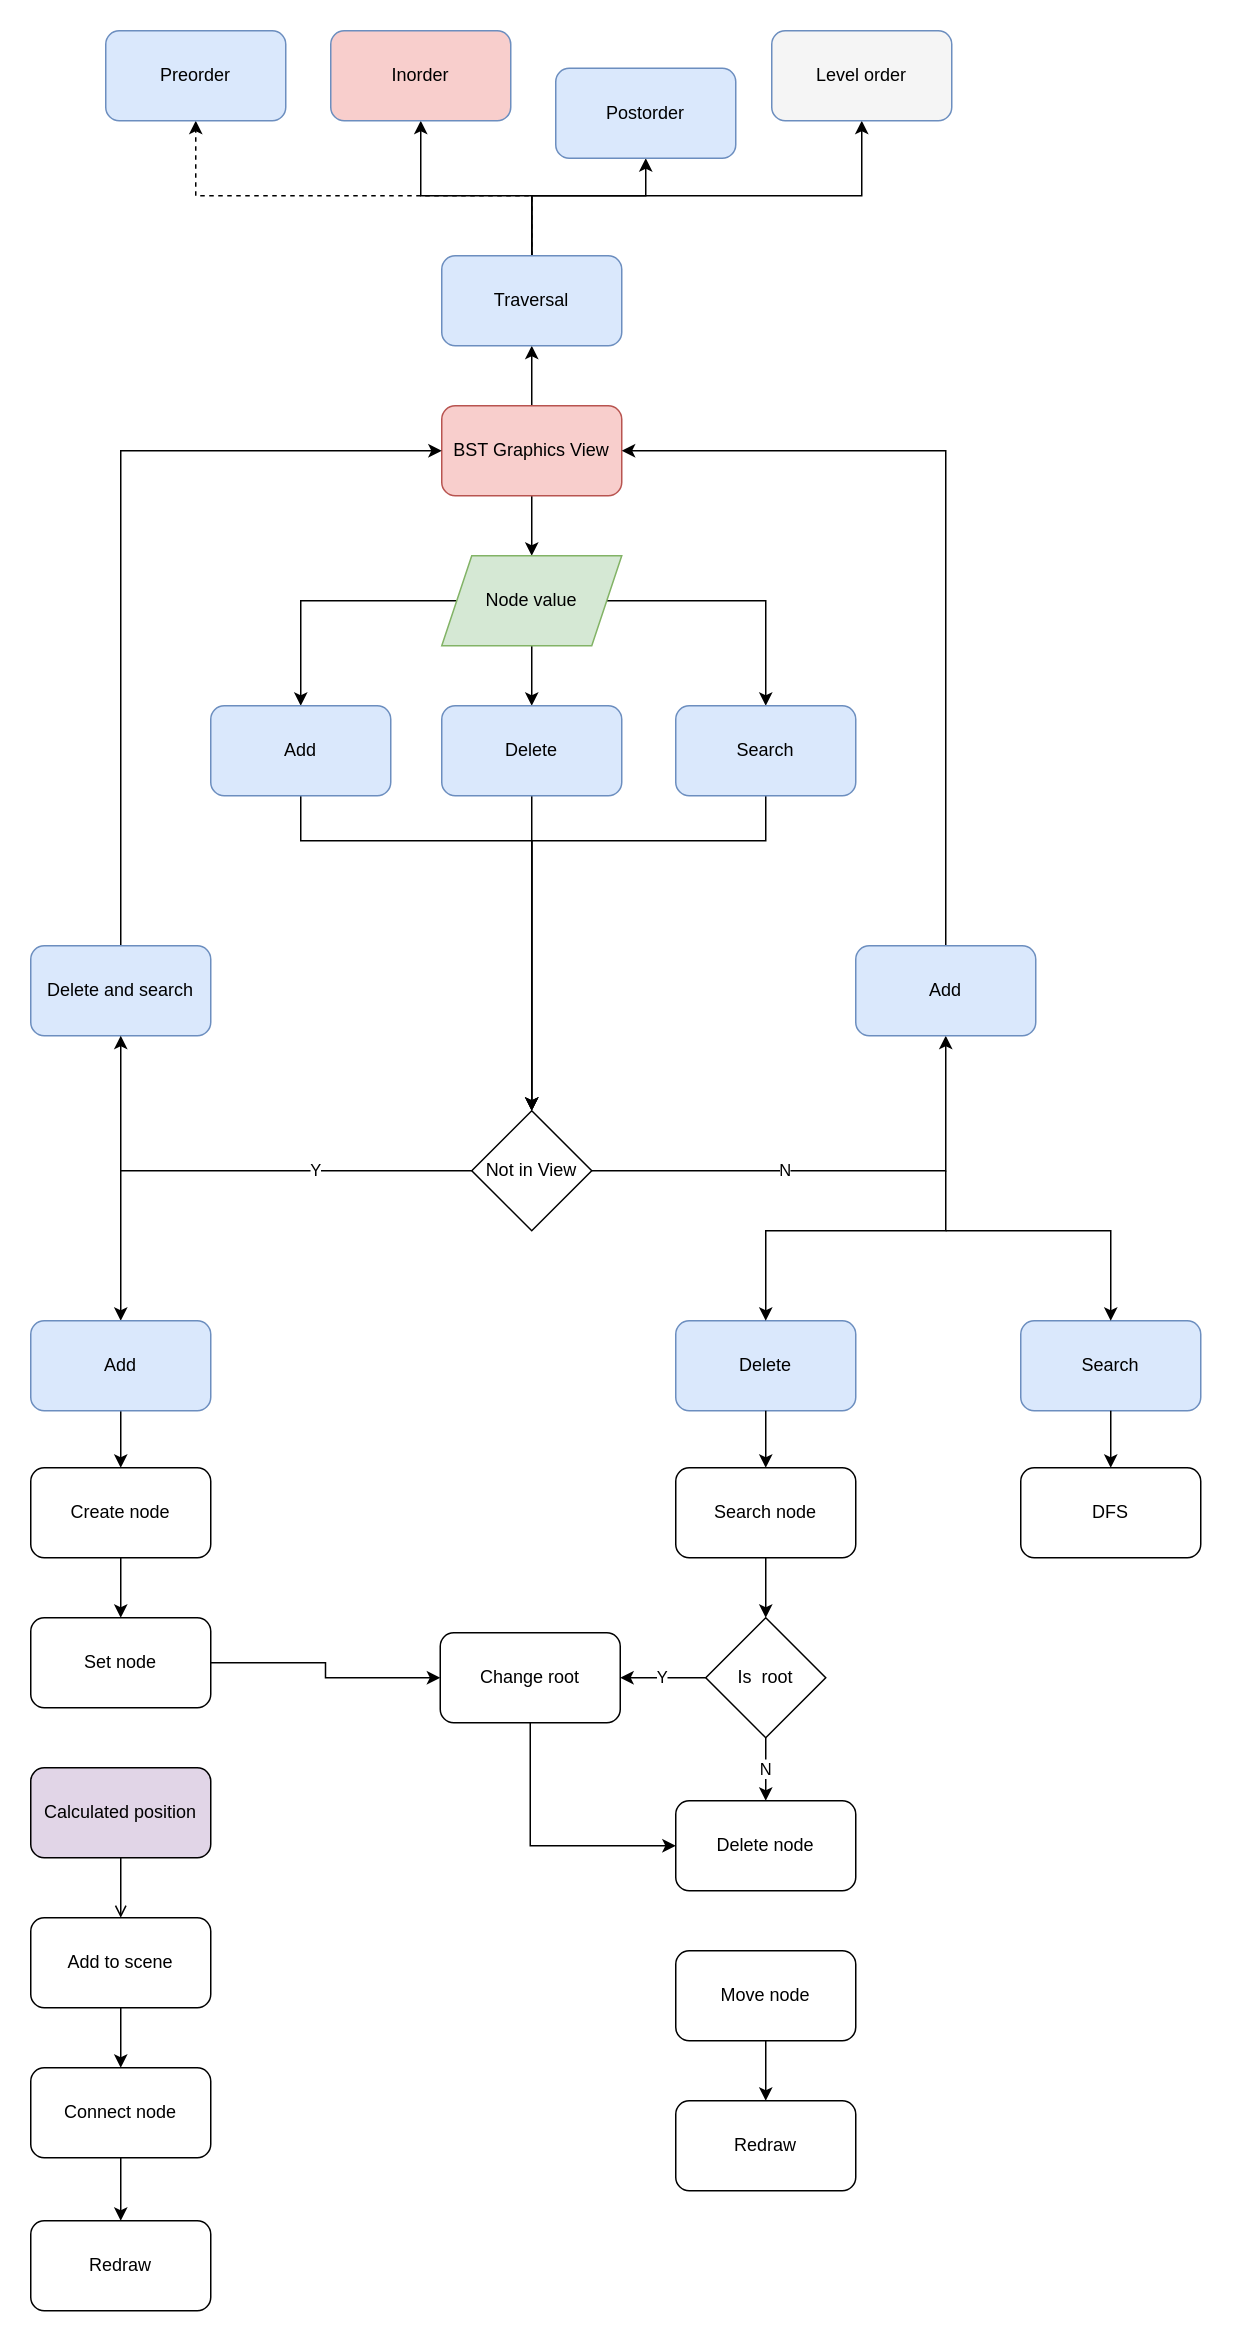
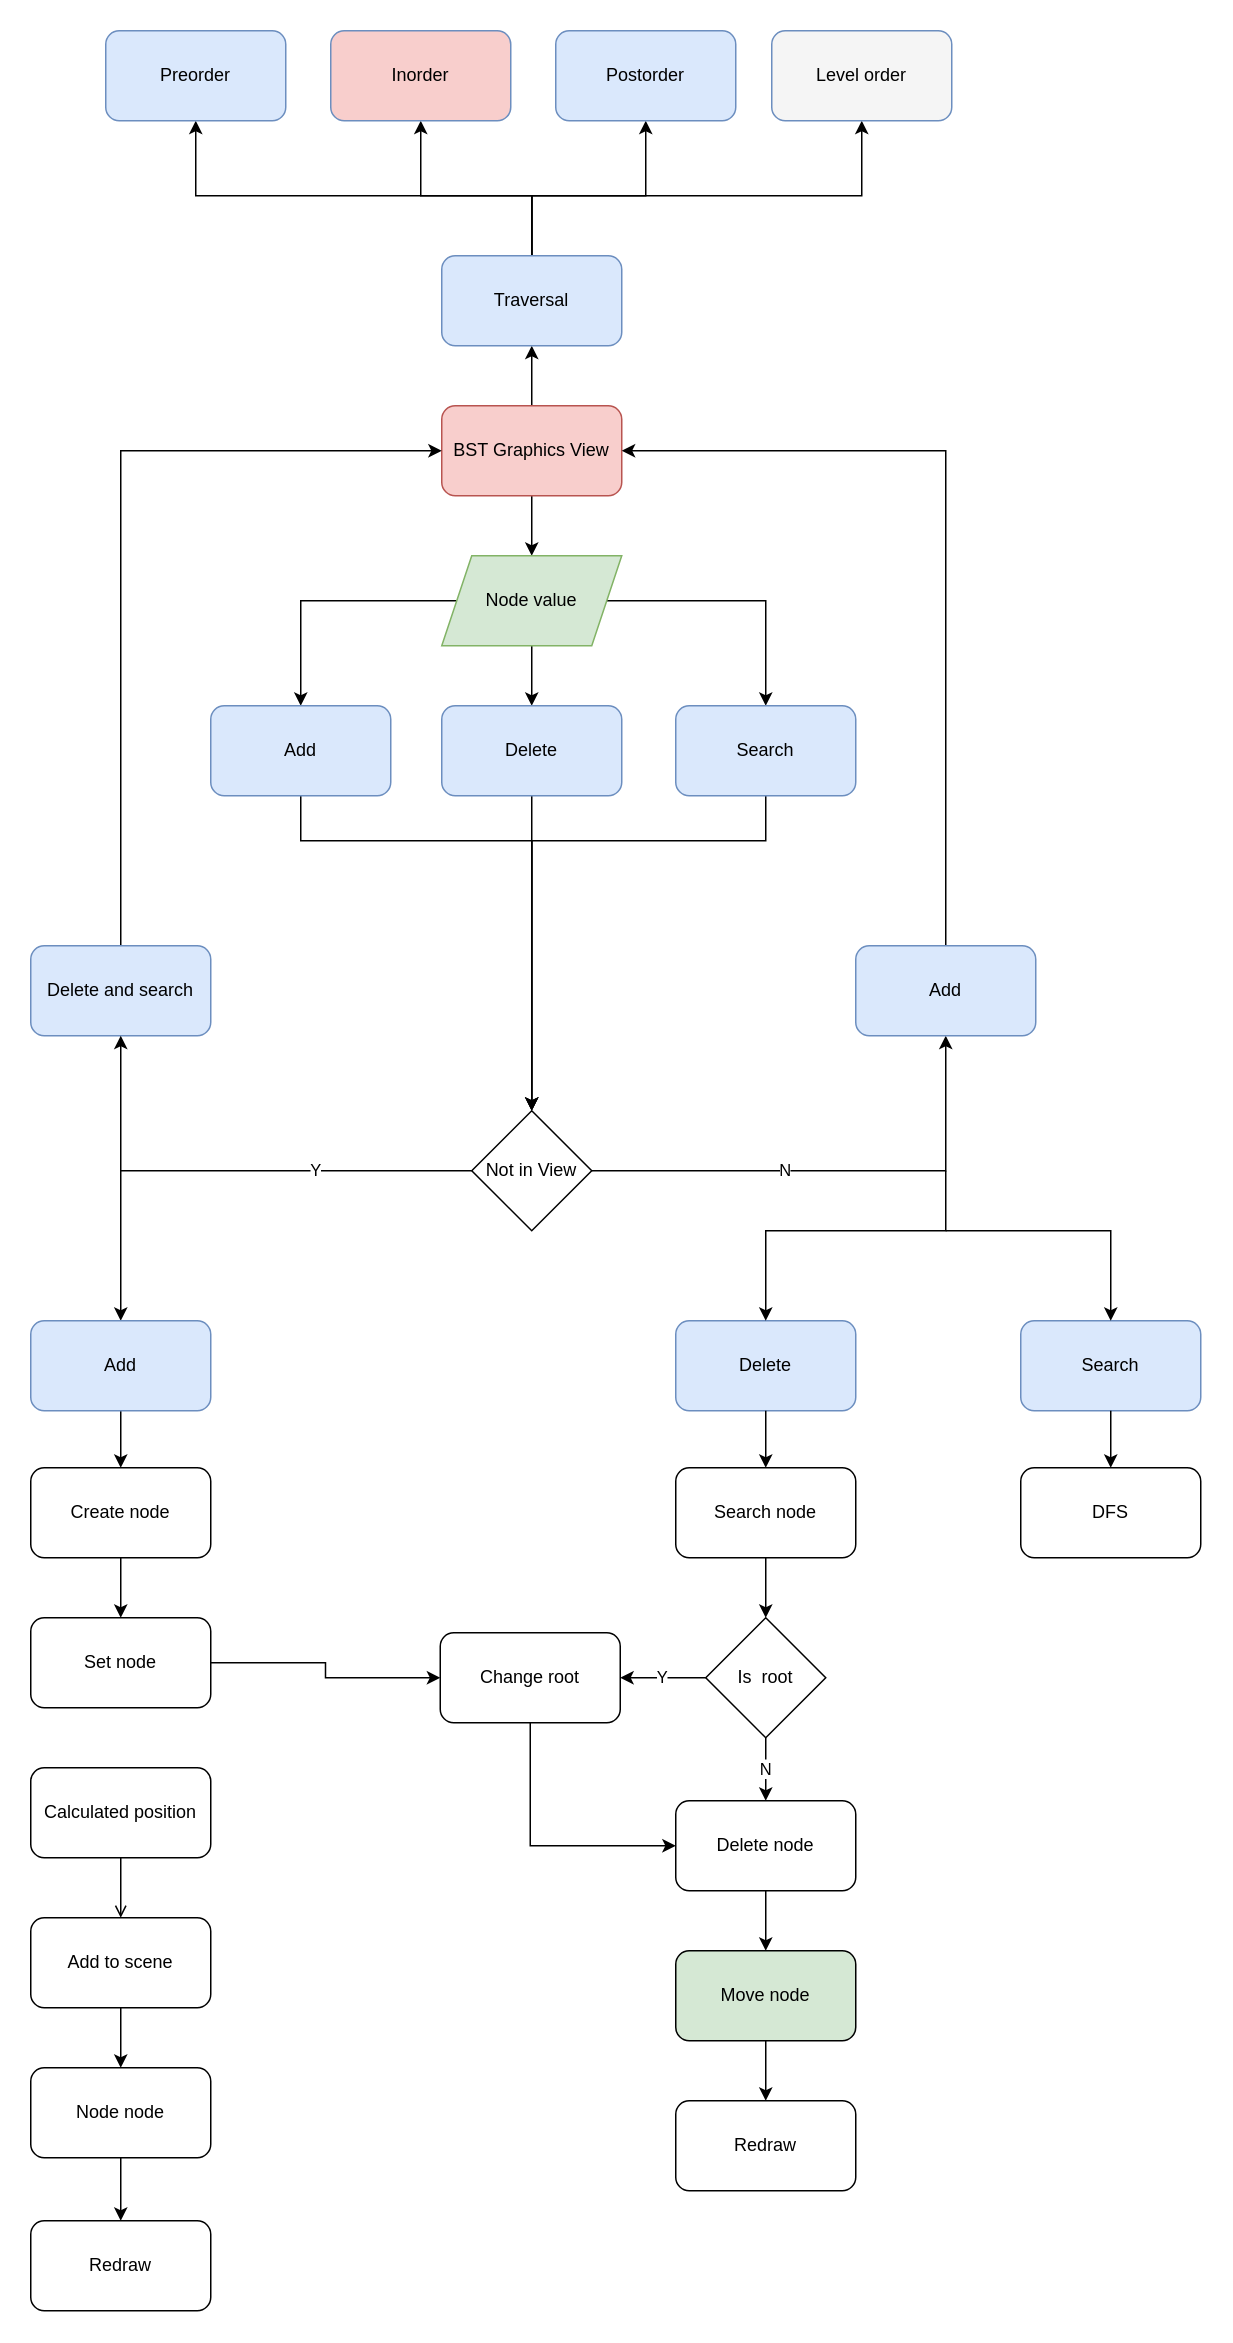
(646, 113) -> (646, 76)
(275, 196) -> (275, 196)
(121, 1813) -> (121, 1813)
none -> (766, 1916)
(766, 1996) -> (766, 1996)
(121, 2113) -> (121, 2113)
